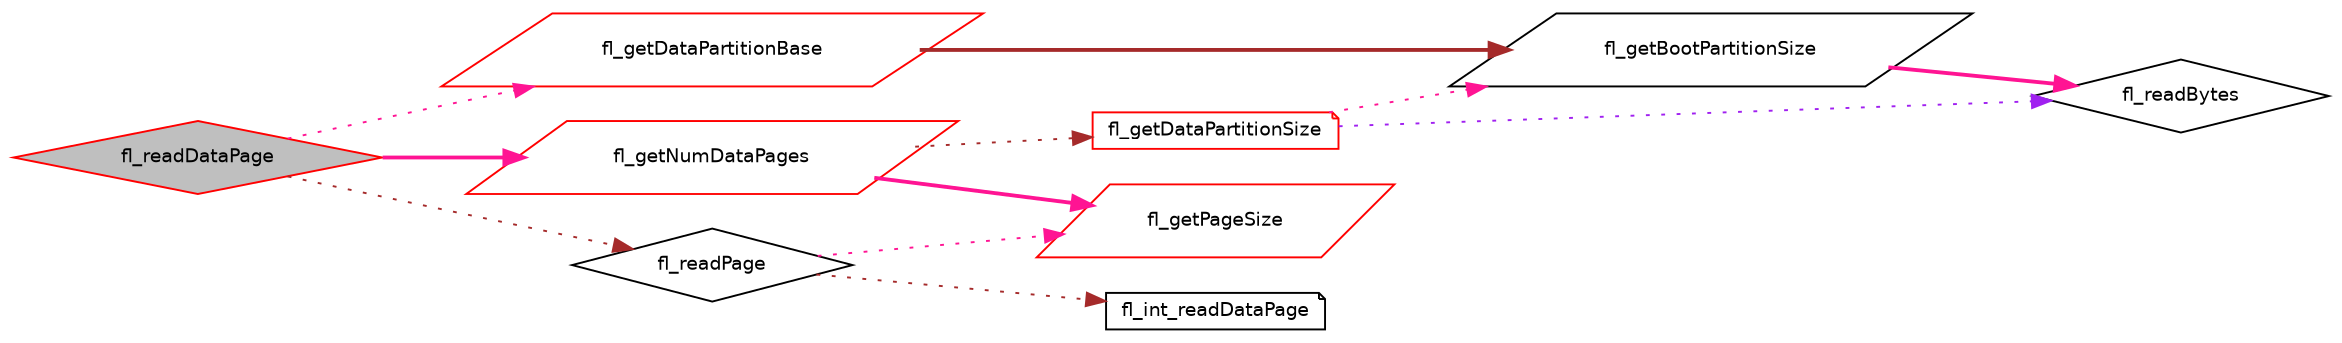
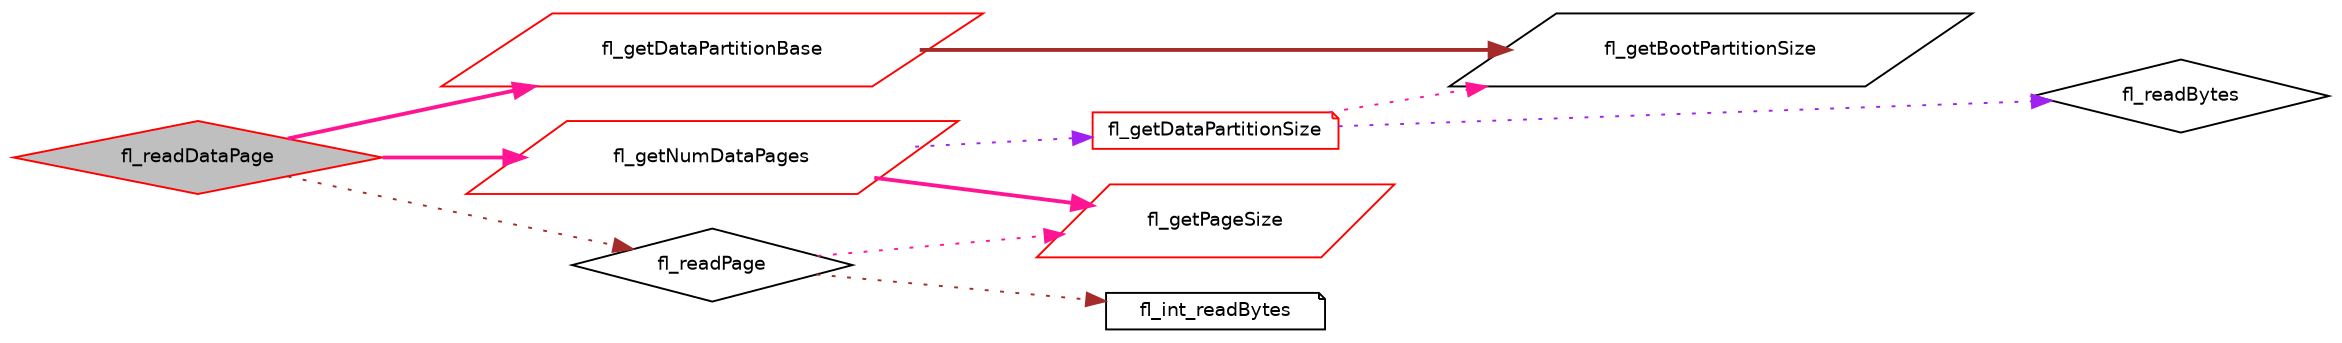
(1972, 76) -> none
(401, 114) -> (401, 114)
(994, 142) -> (994, 142)
(1216, 311) -> (1216, 311)
